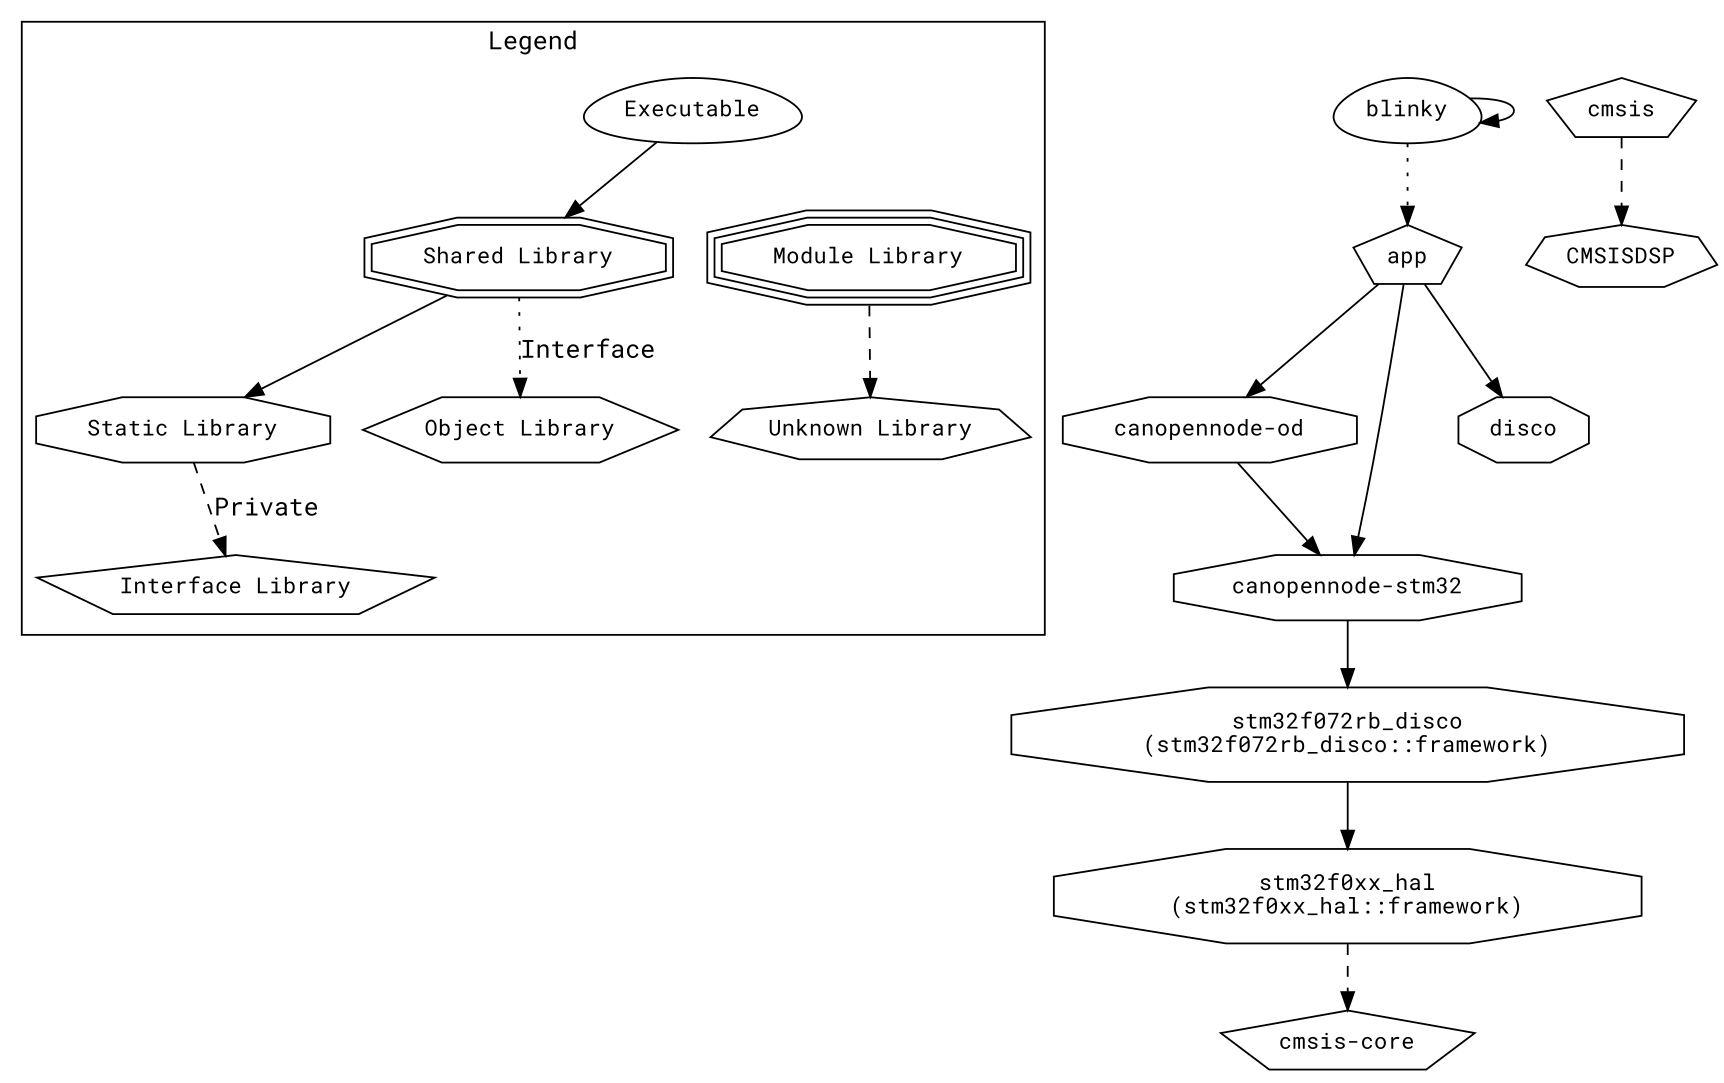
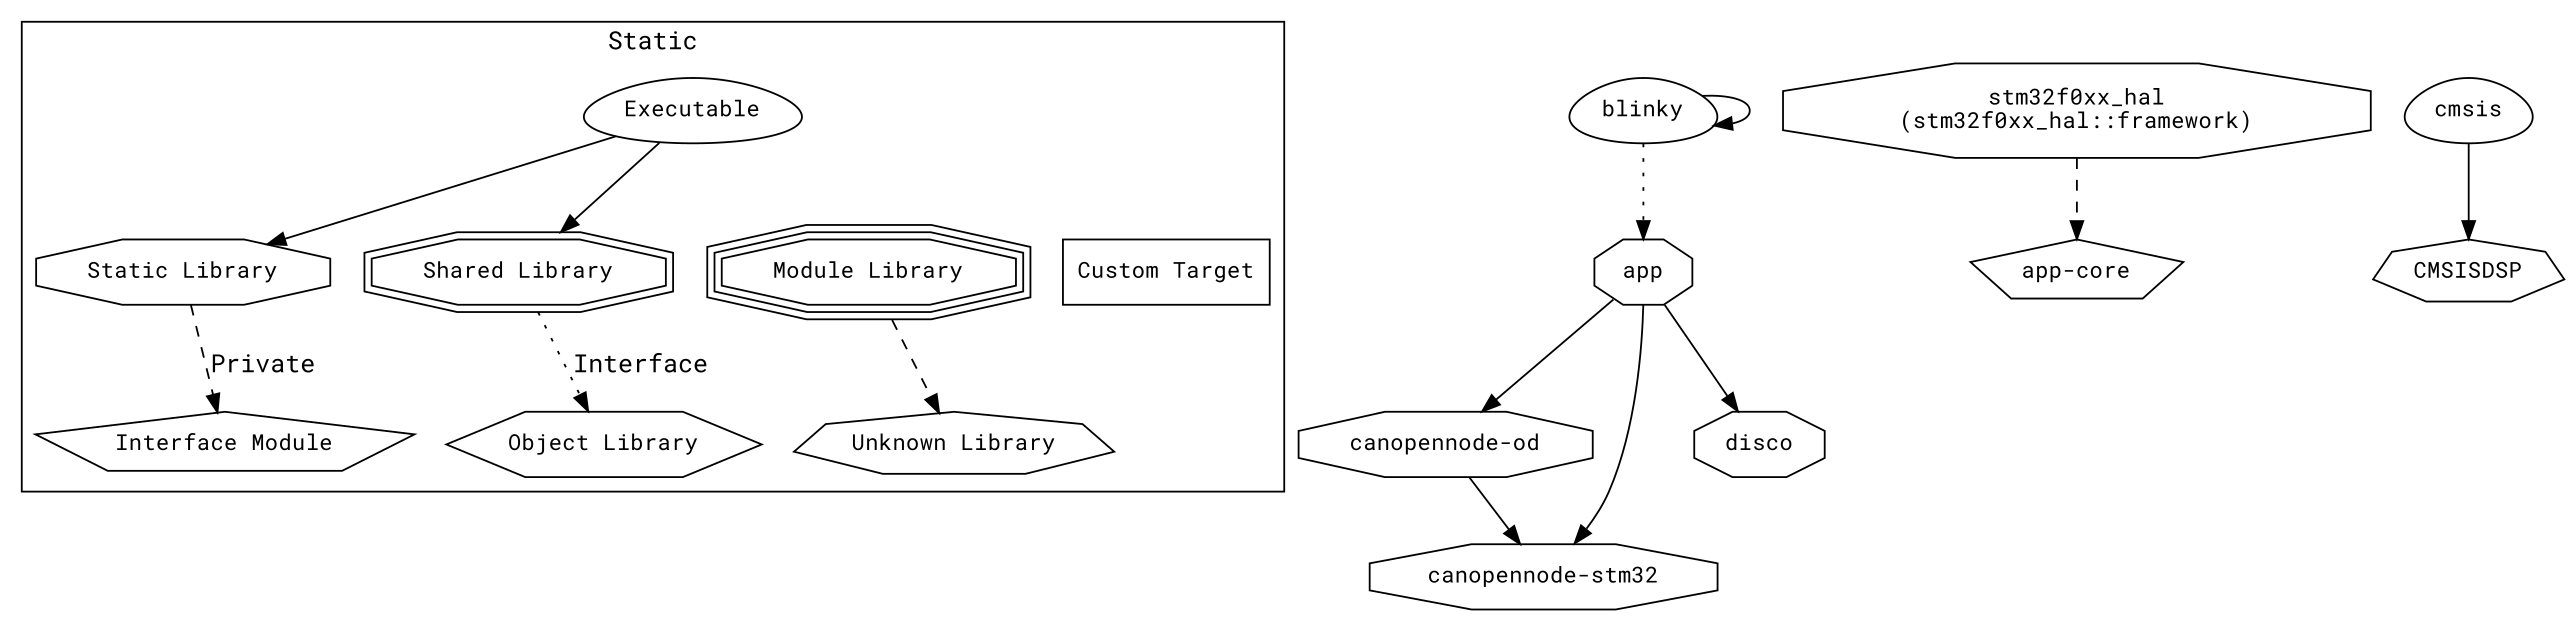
(533, 43) -> (653, 43)
(1622, 111) -> (2469, 111)
(1622, 172) -> (2469, 182)
(1408, 258) -> (1643, 272)
none -> (1166, 272)
(354, 342) -> (450, 188)
(236, 588) -> (225, 444)
(1348, 735) -> none
(1348, 1043) -> (2077, 272)
